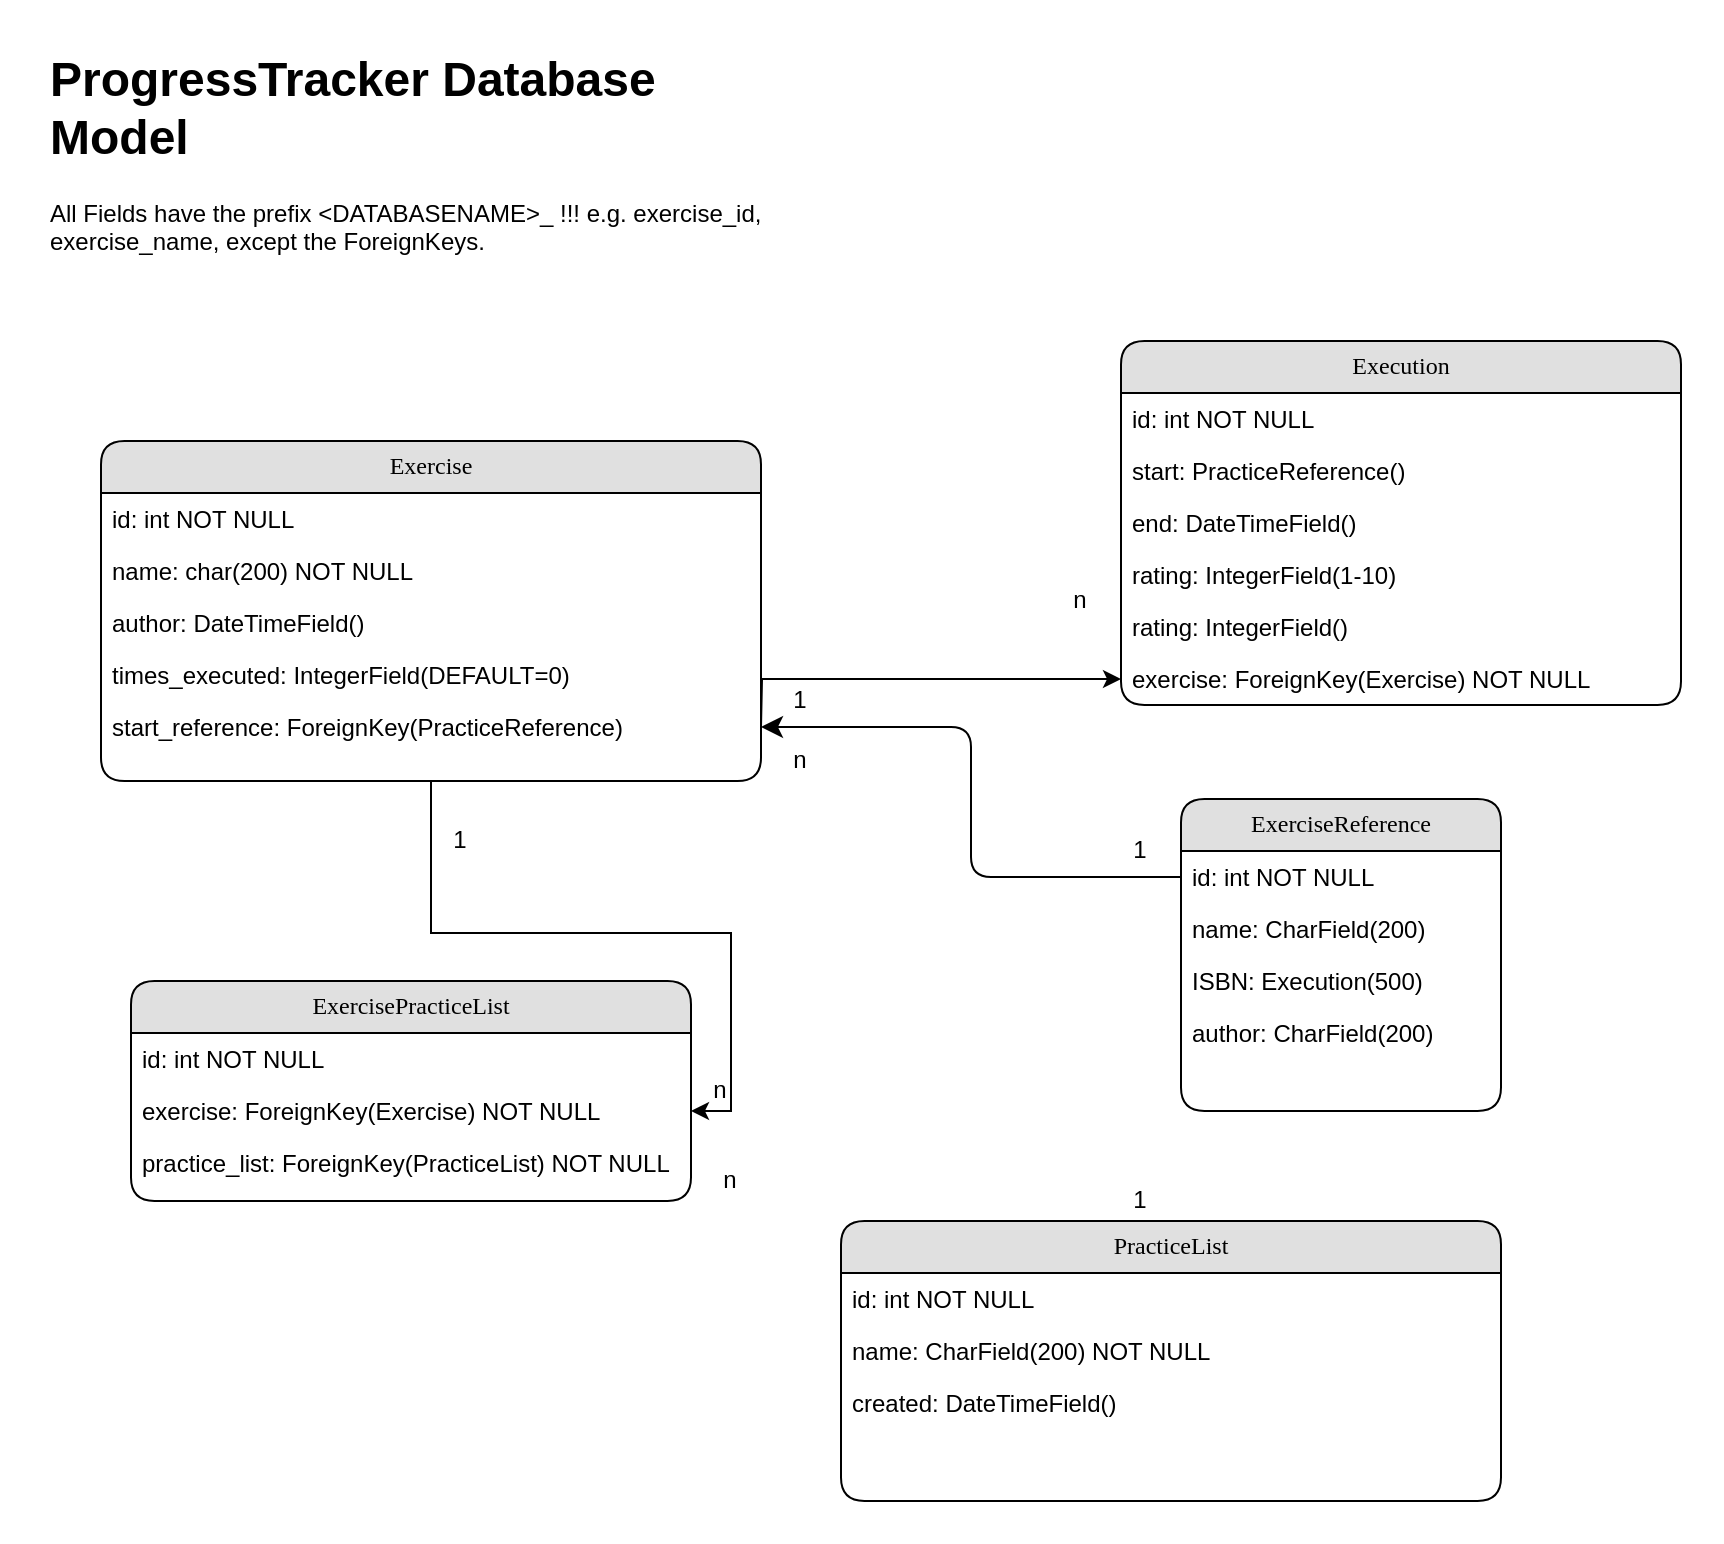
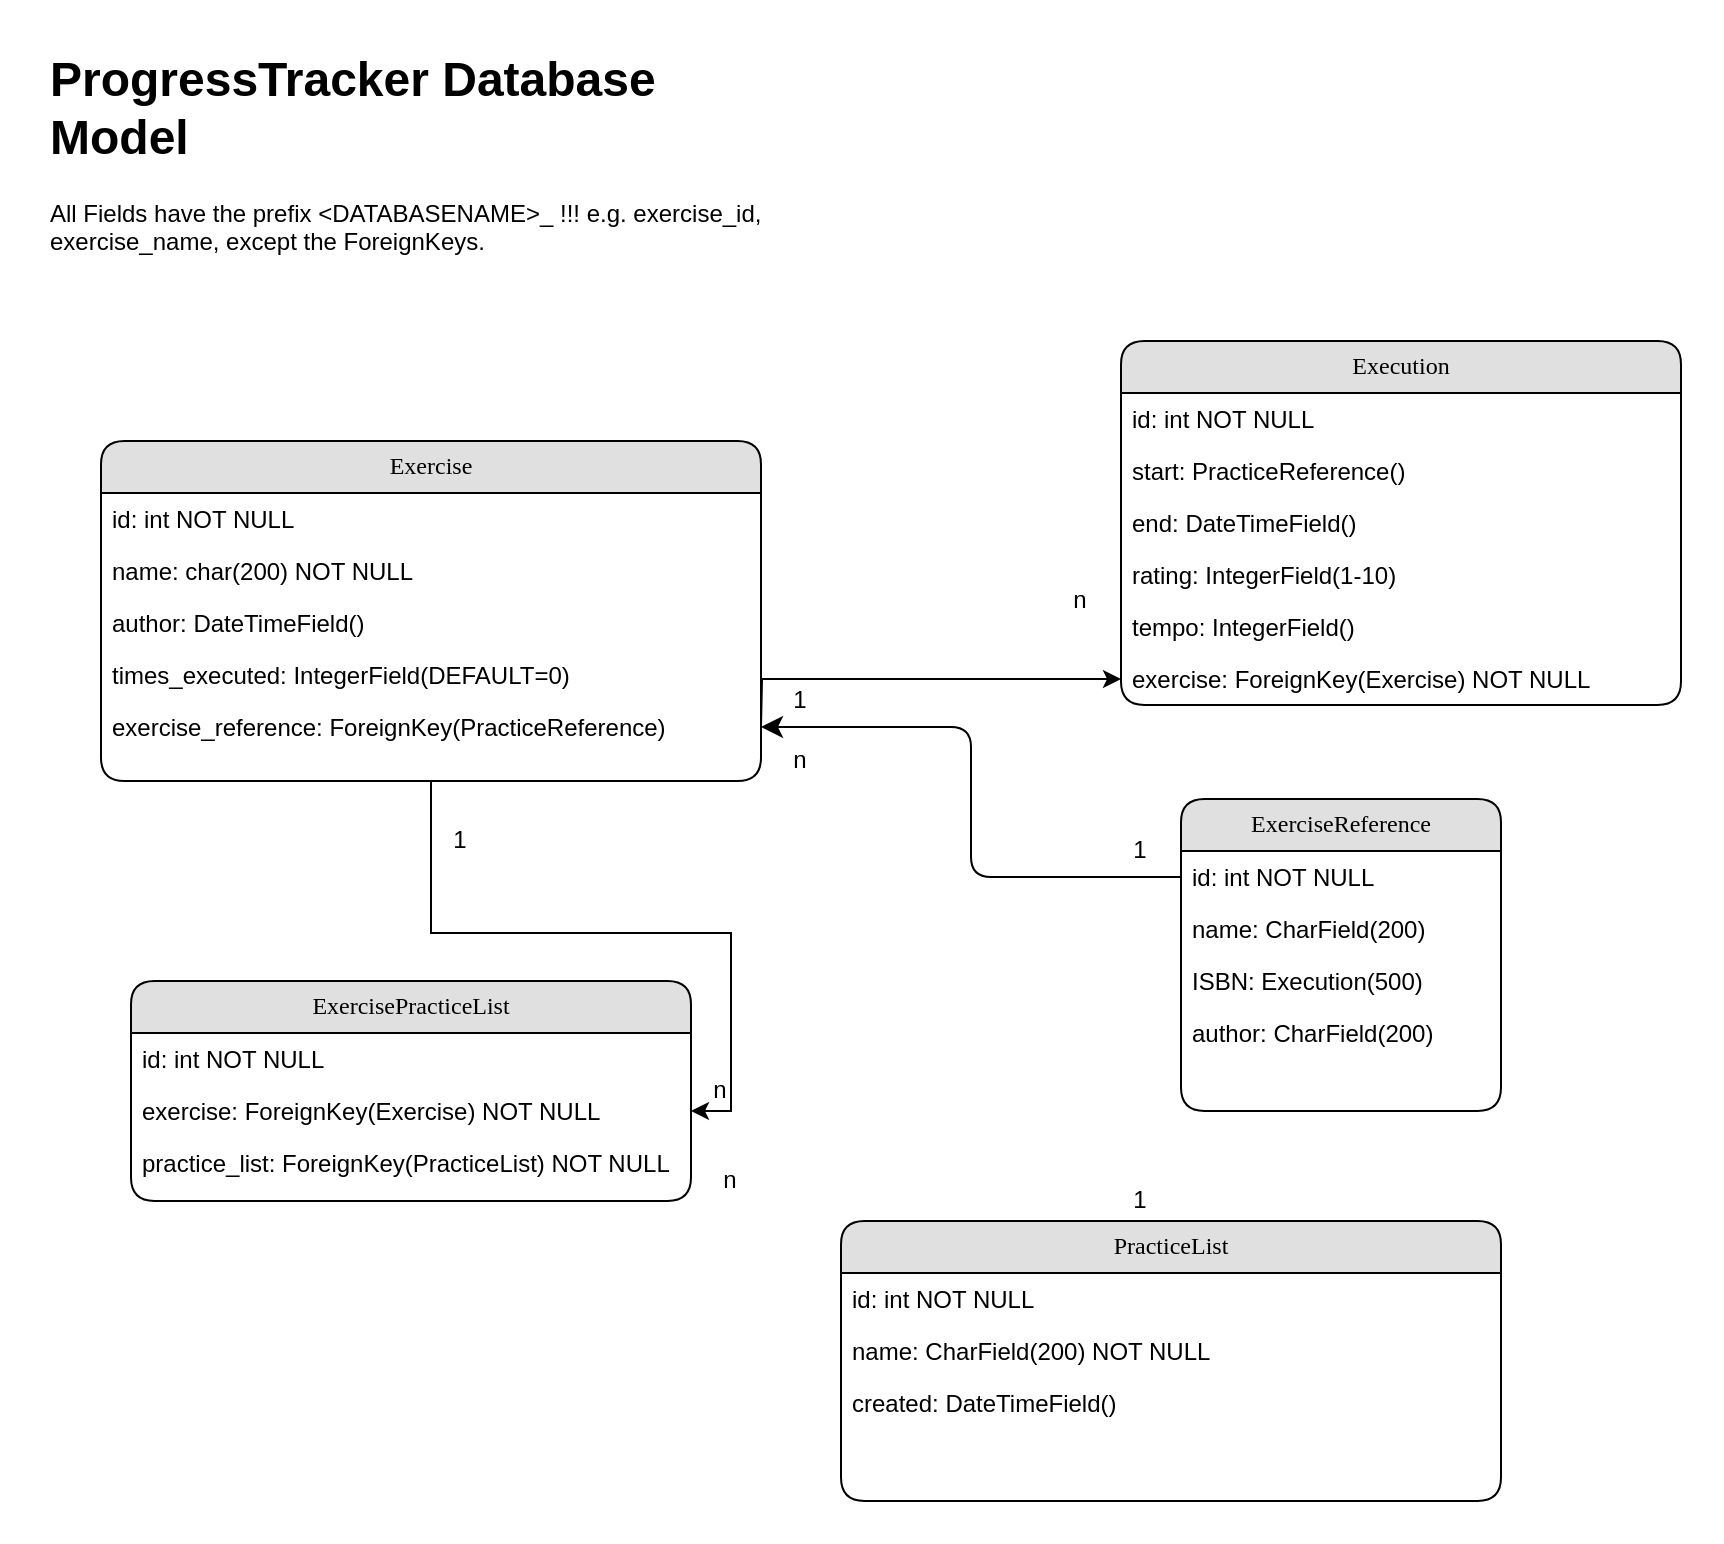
(1265, 629) -> (1262, 629)
(410, 729) -> (427, 729)
